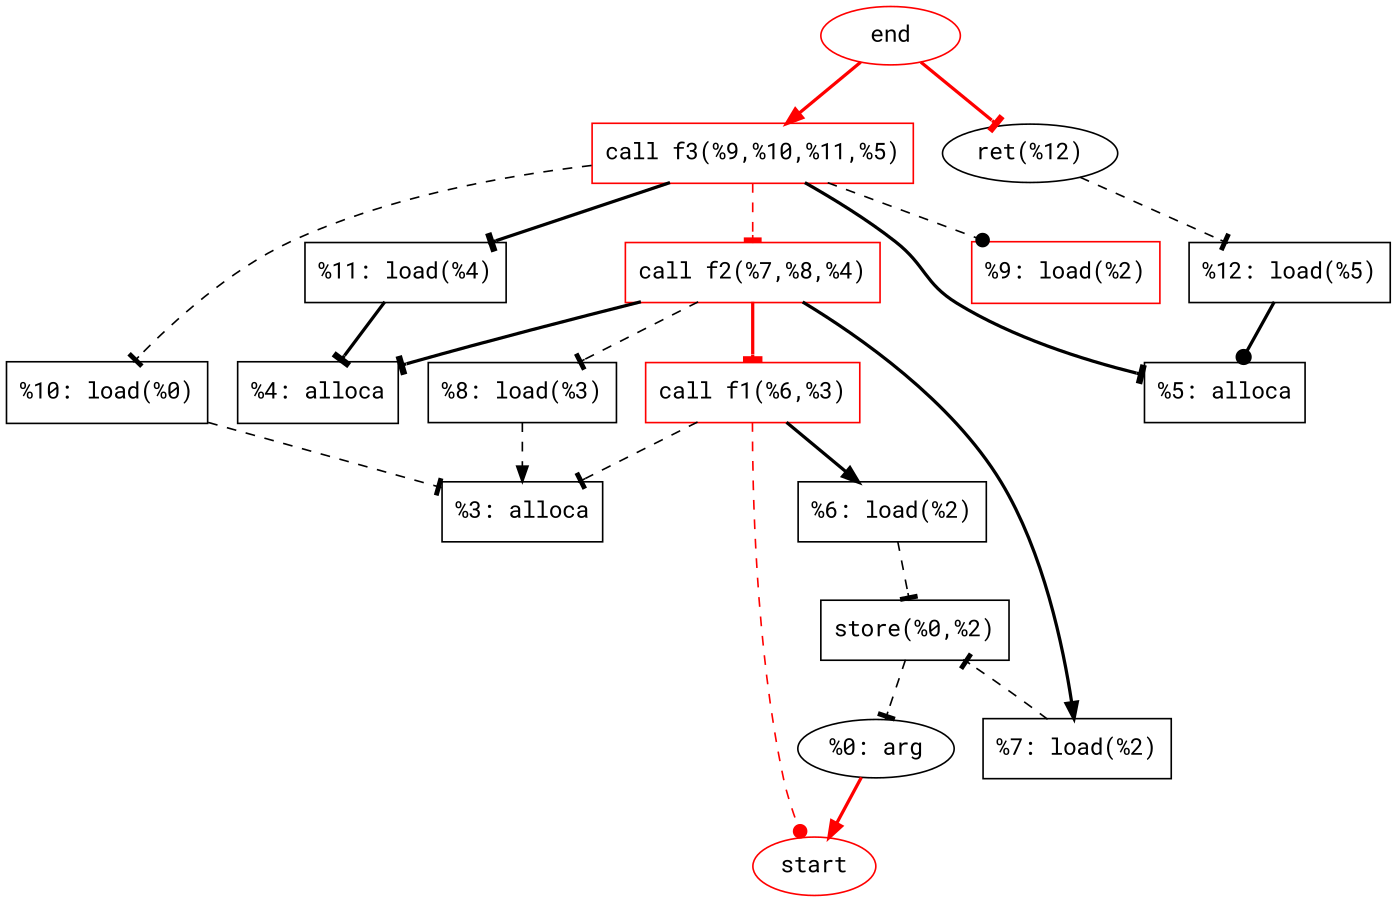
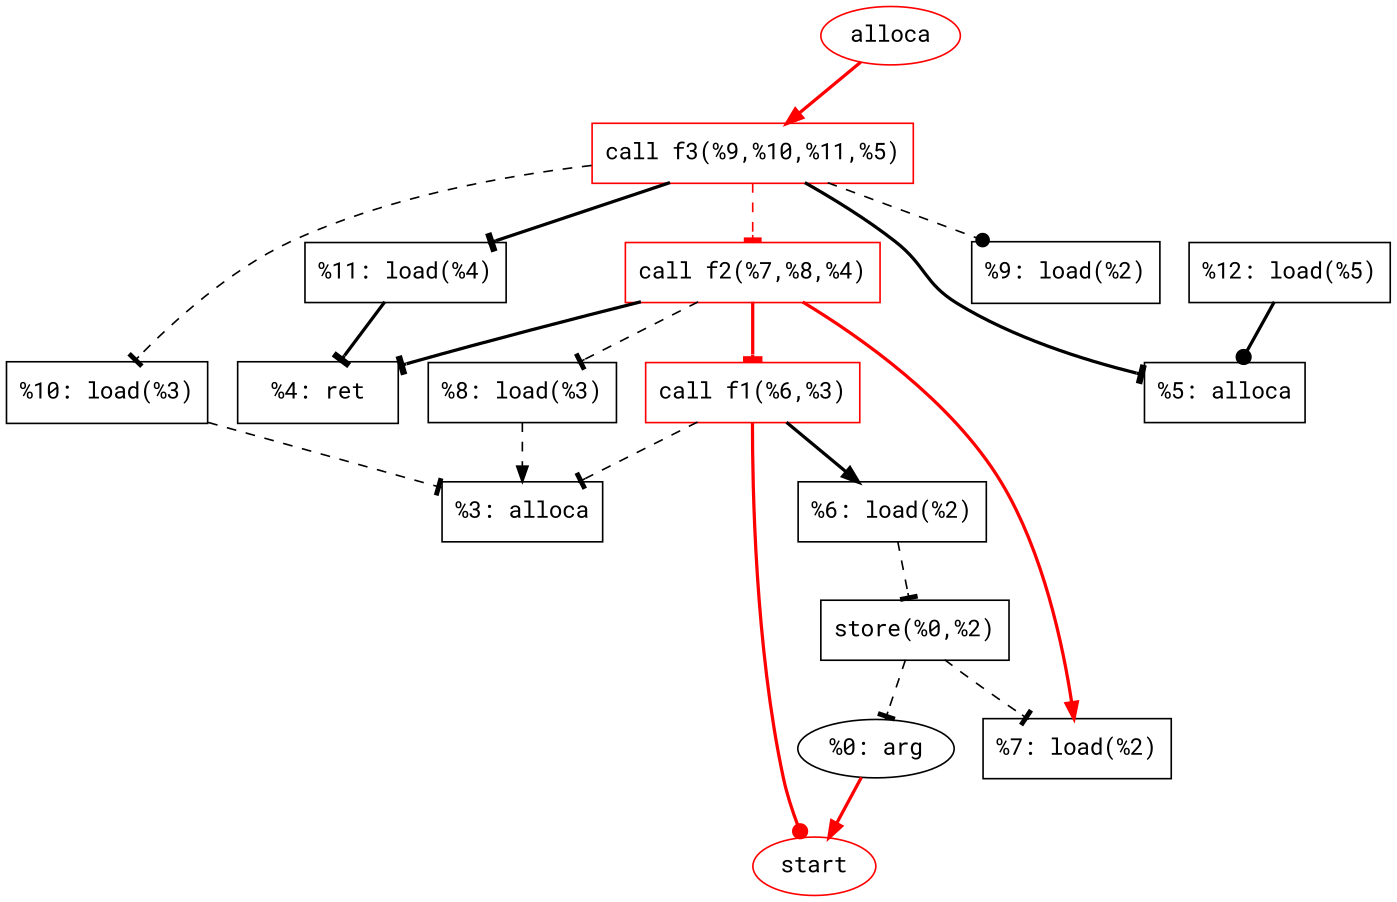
(891, 36) -> (891, 36)
(1030, 153) -> none
(1066, 273) -> (1066, 273)
(107, 393) -> (107, 393)
(318, 393) -> (318, 393)
(990, 467) -> (990, 467)
(761, 625) -> (761, 625)
(1009, 691) -> (983, 688)
